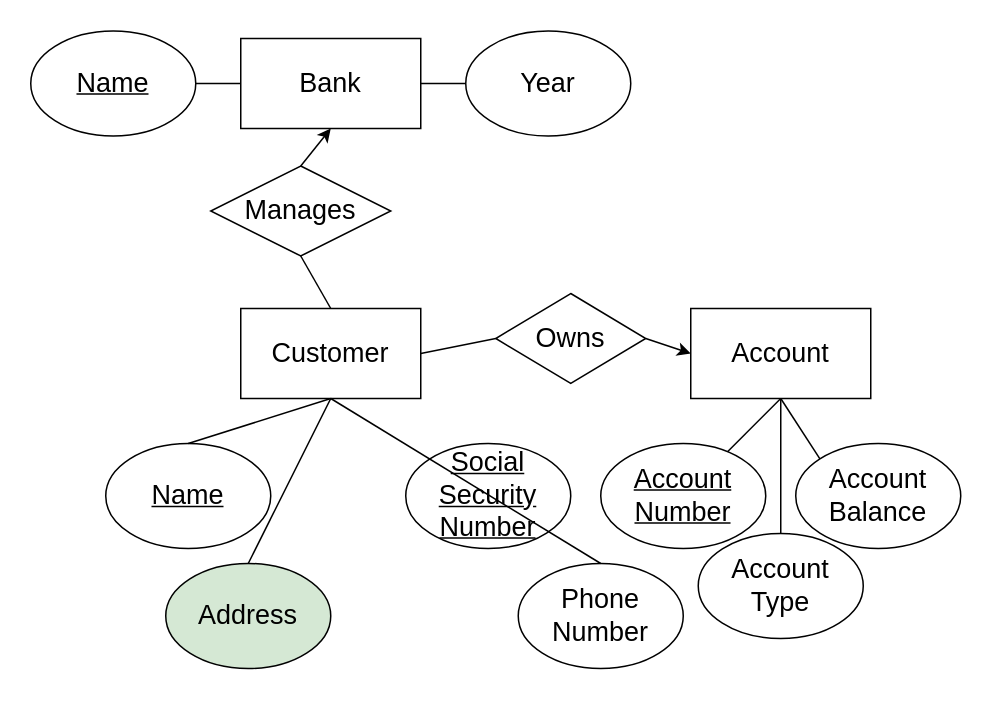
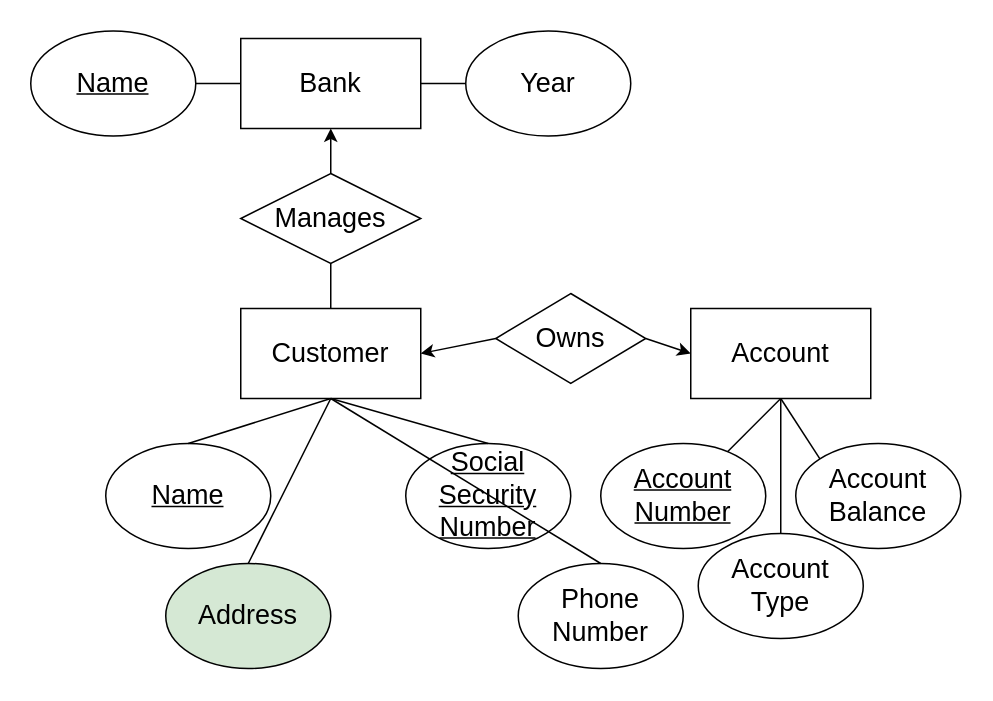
(301, 211) -> (331, 218)
(427, 352) -> (432, 351)
none -> (415, 422)
